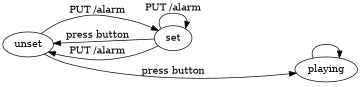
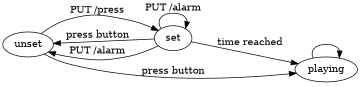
(97, 10) -> (97, 10)
none -> (241, 52)
